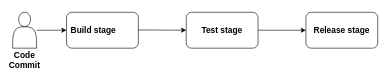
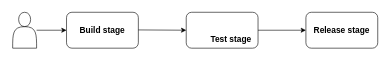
(93, 30) -> (102, 30)
(222, 30) -> (231, 39)
(24, 60) -> none
